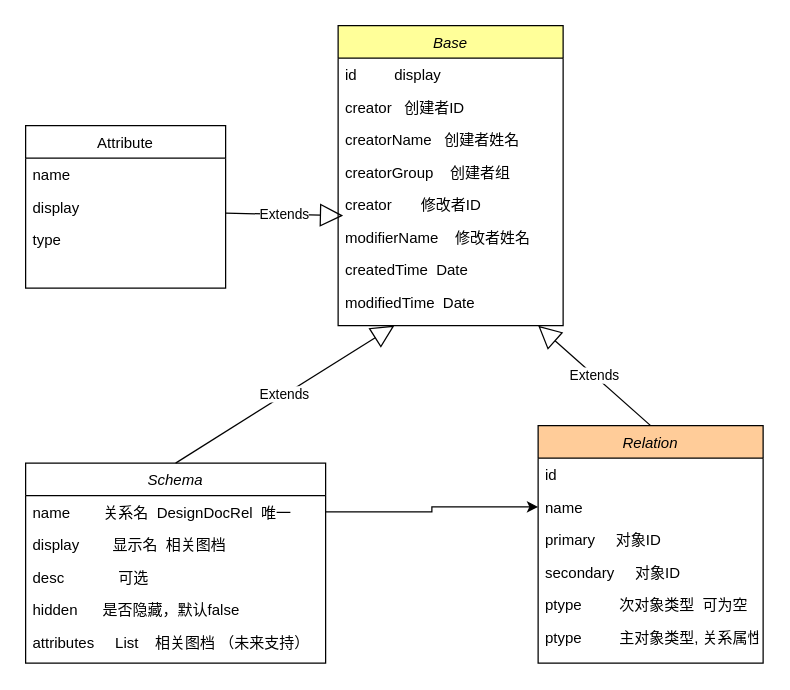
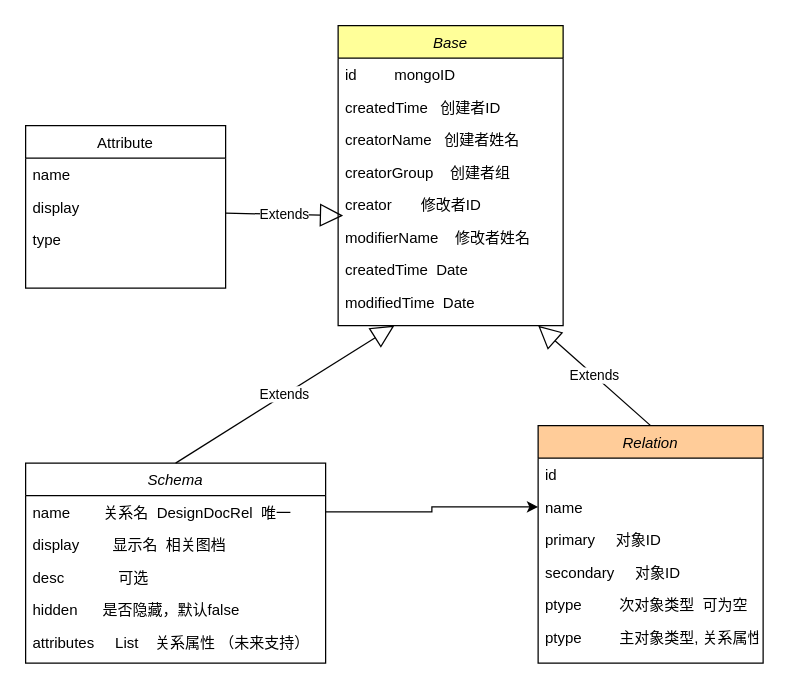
(407, 75) -> (411, 75)
(416, 108) -> (431, 108)
(195, 643) -> (195, 643)
